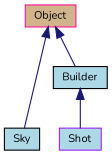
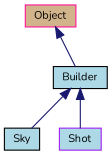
(35, 83) -> (47, 112)
